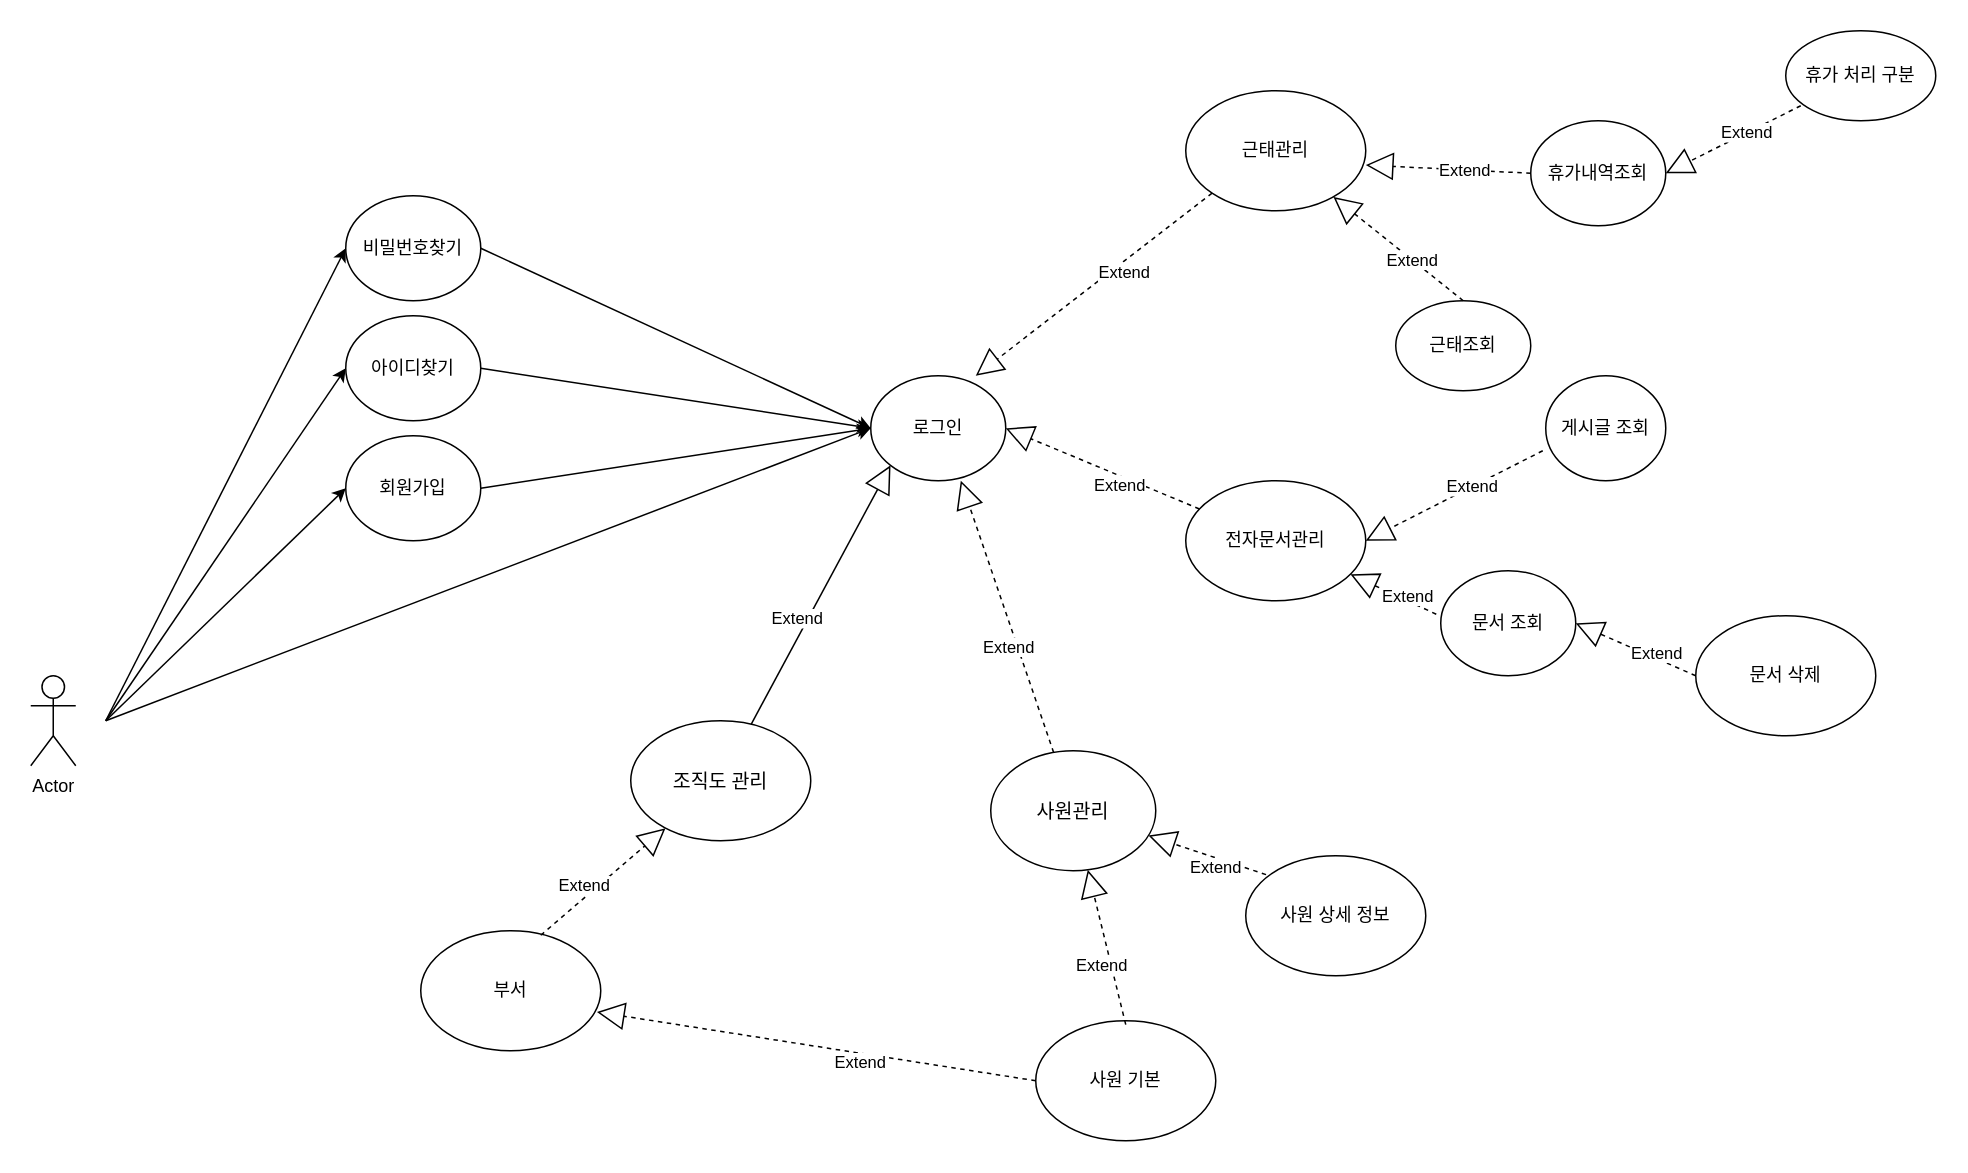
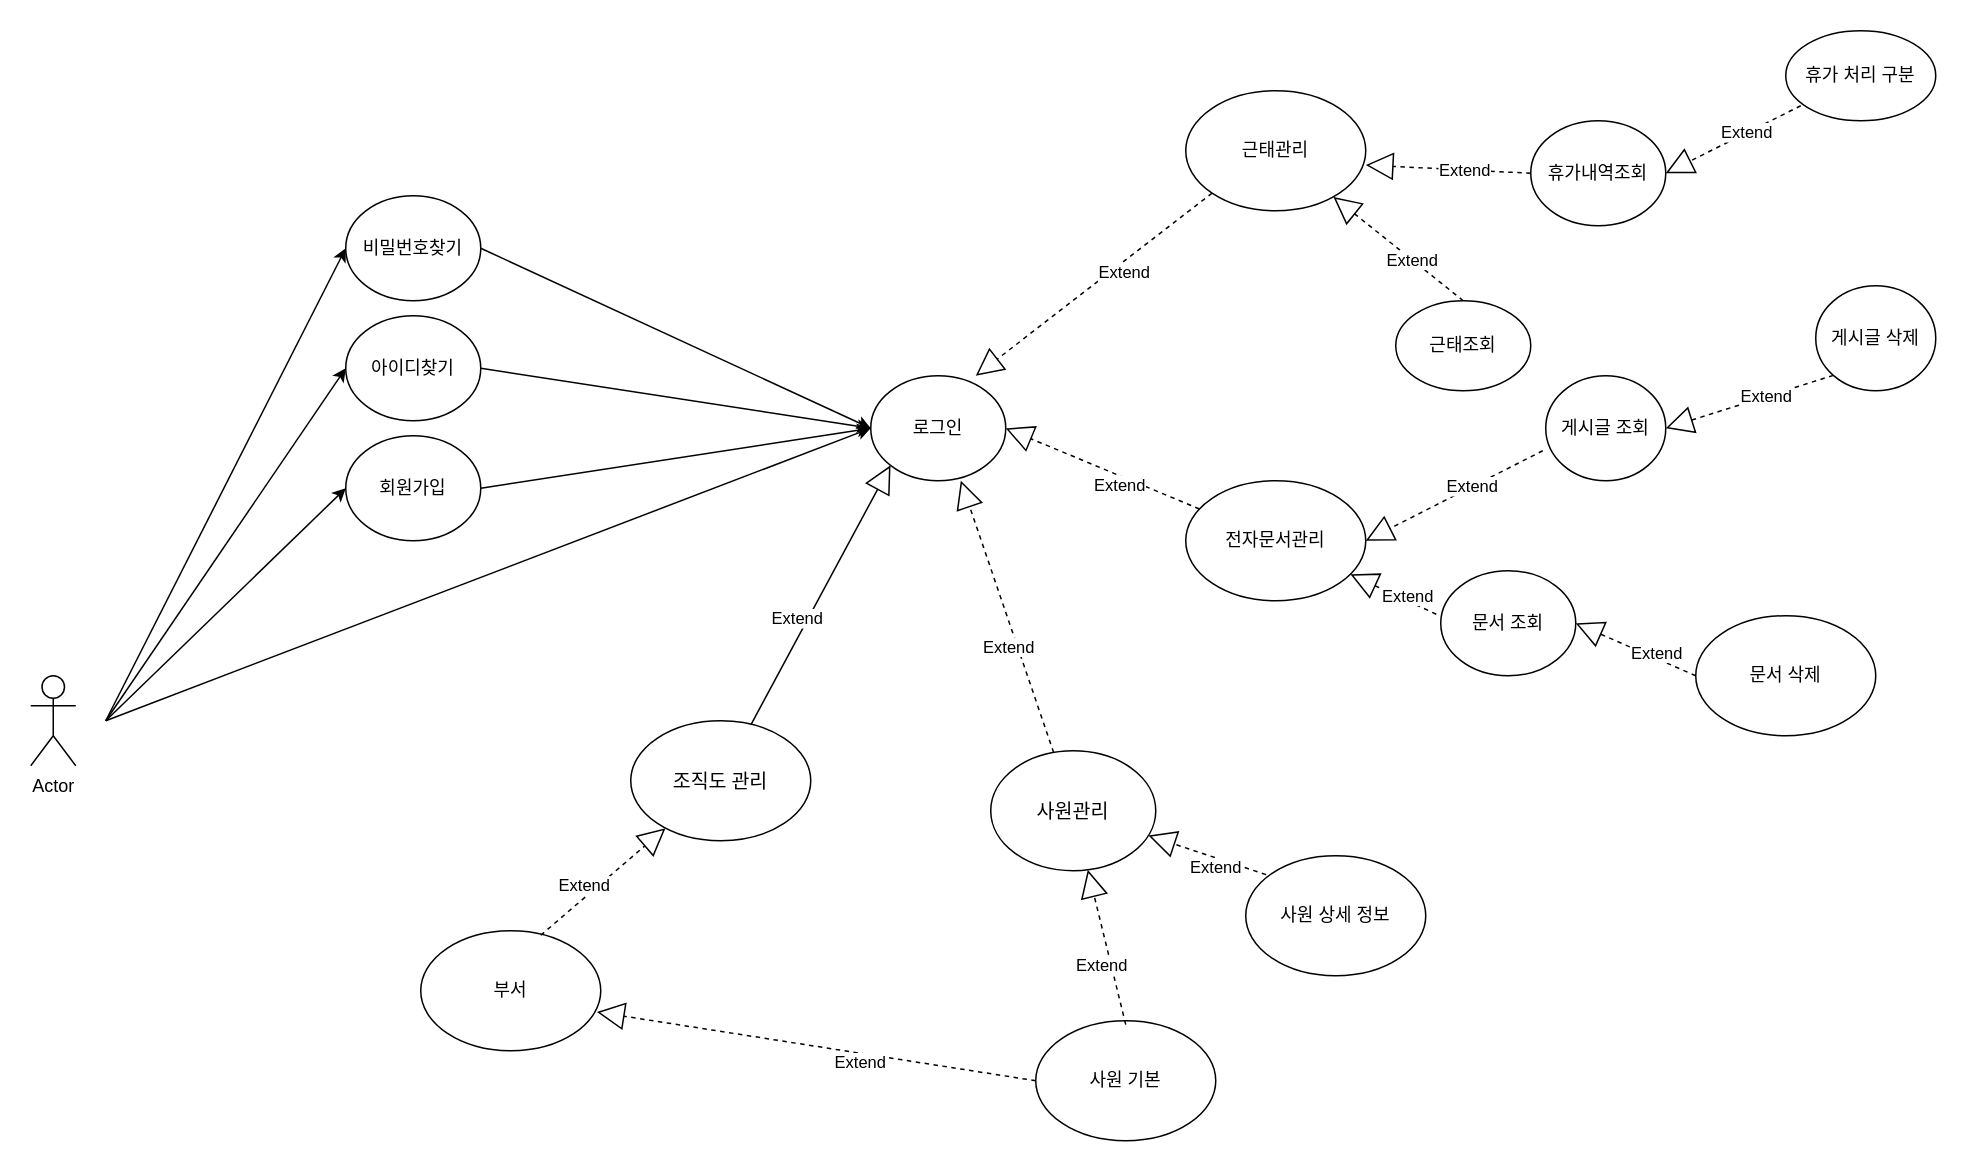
none -> (1876, 338)
none -> (1763, 398)
